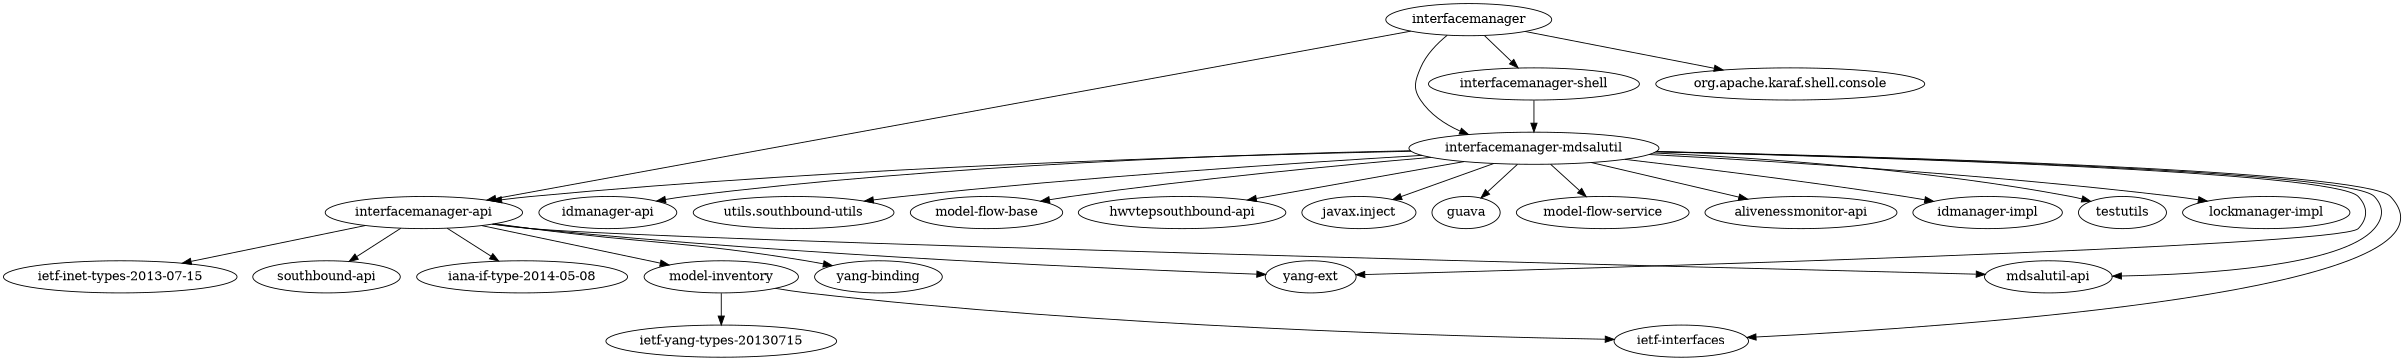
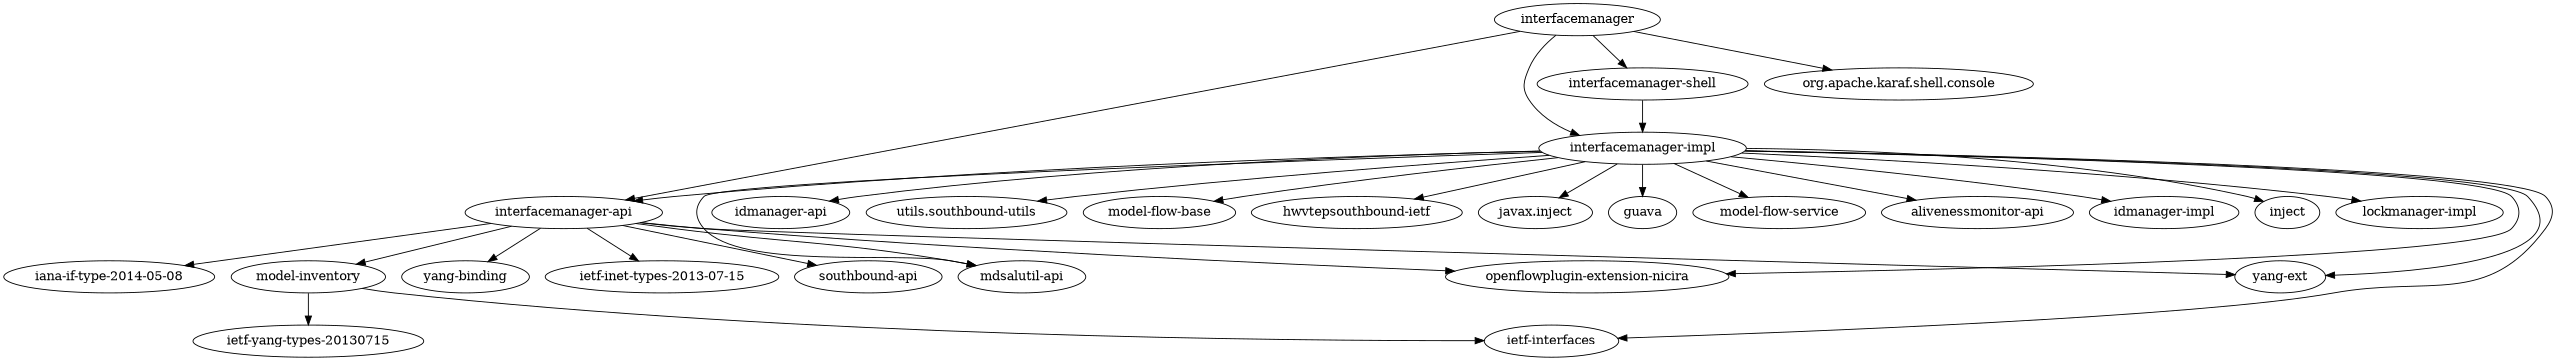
(1534, 148) -> (1643, 148)
(1182, 213) -> (1357, 213)
(2122, 213) -> (2287, 213)
none -> (1587, 277)
